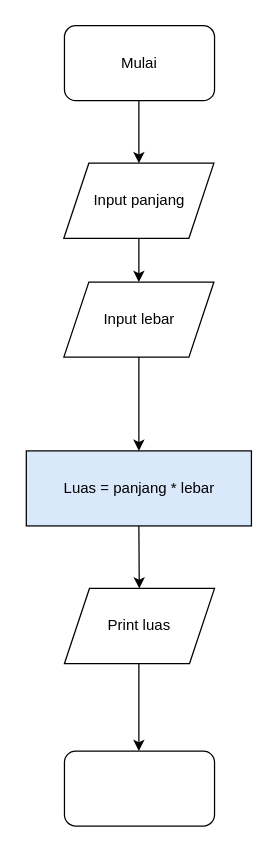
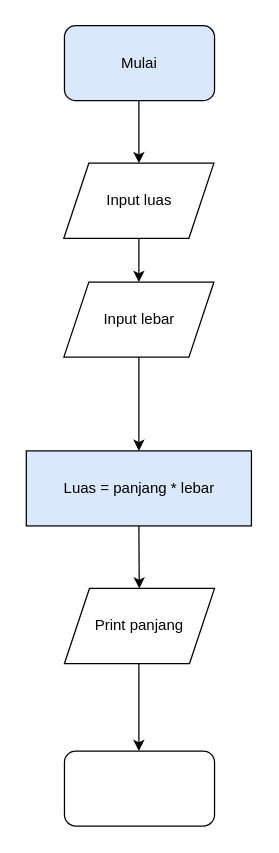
(139, 63) -> (139, 63)
(139, 201) -> (139, 201)
(139, 626) -> (139, 626)
